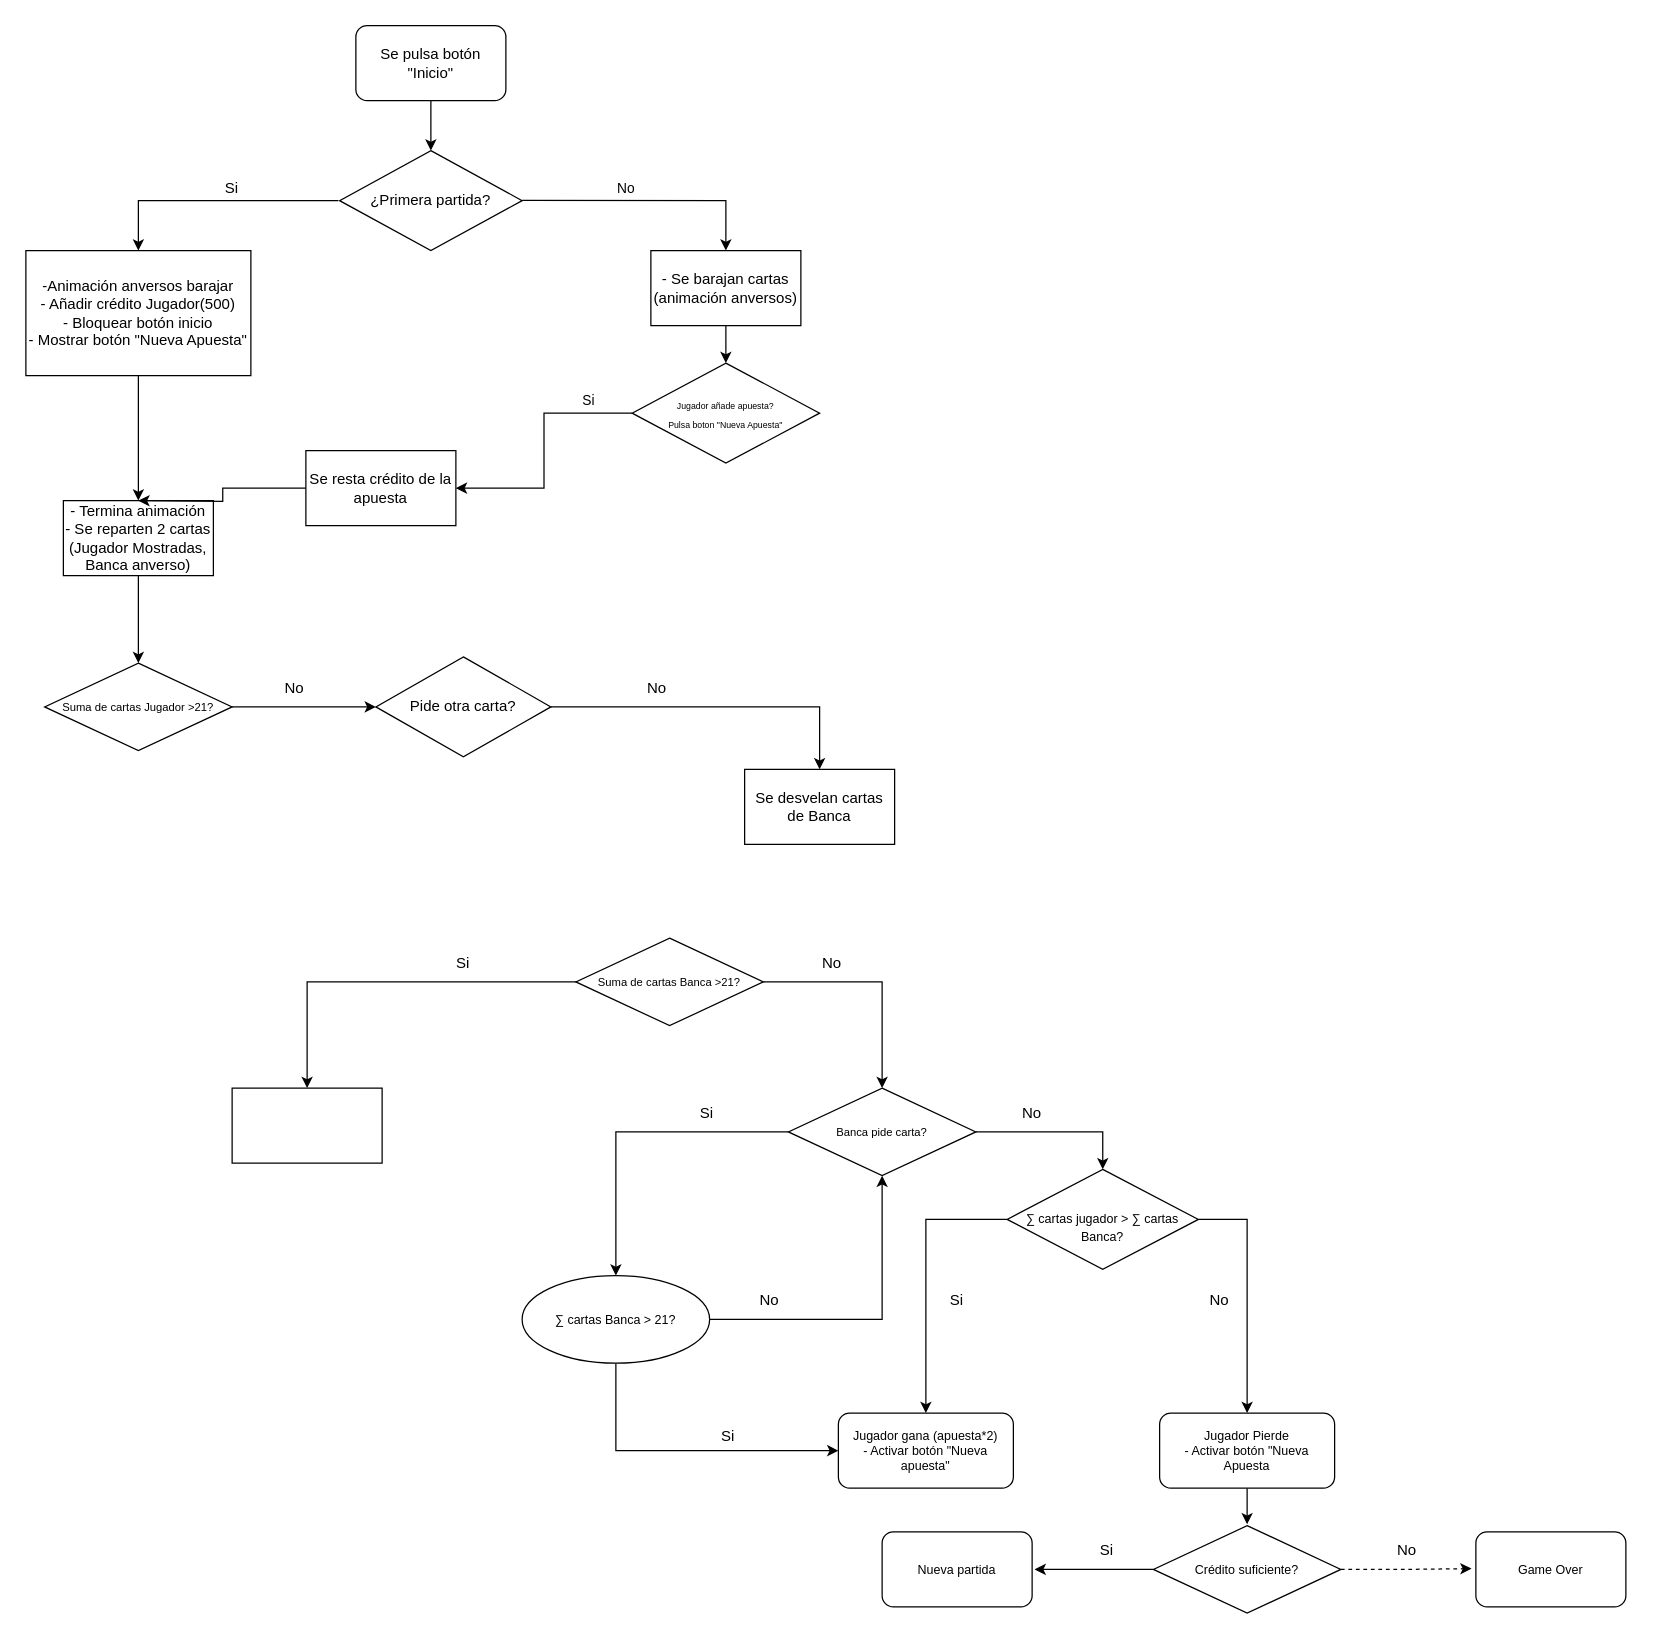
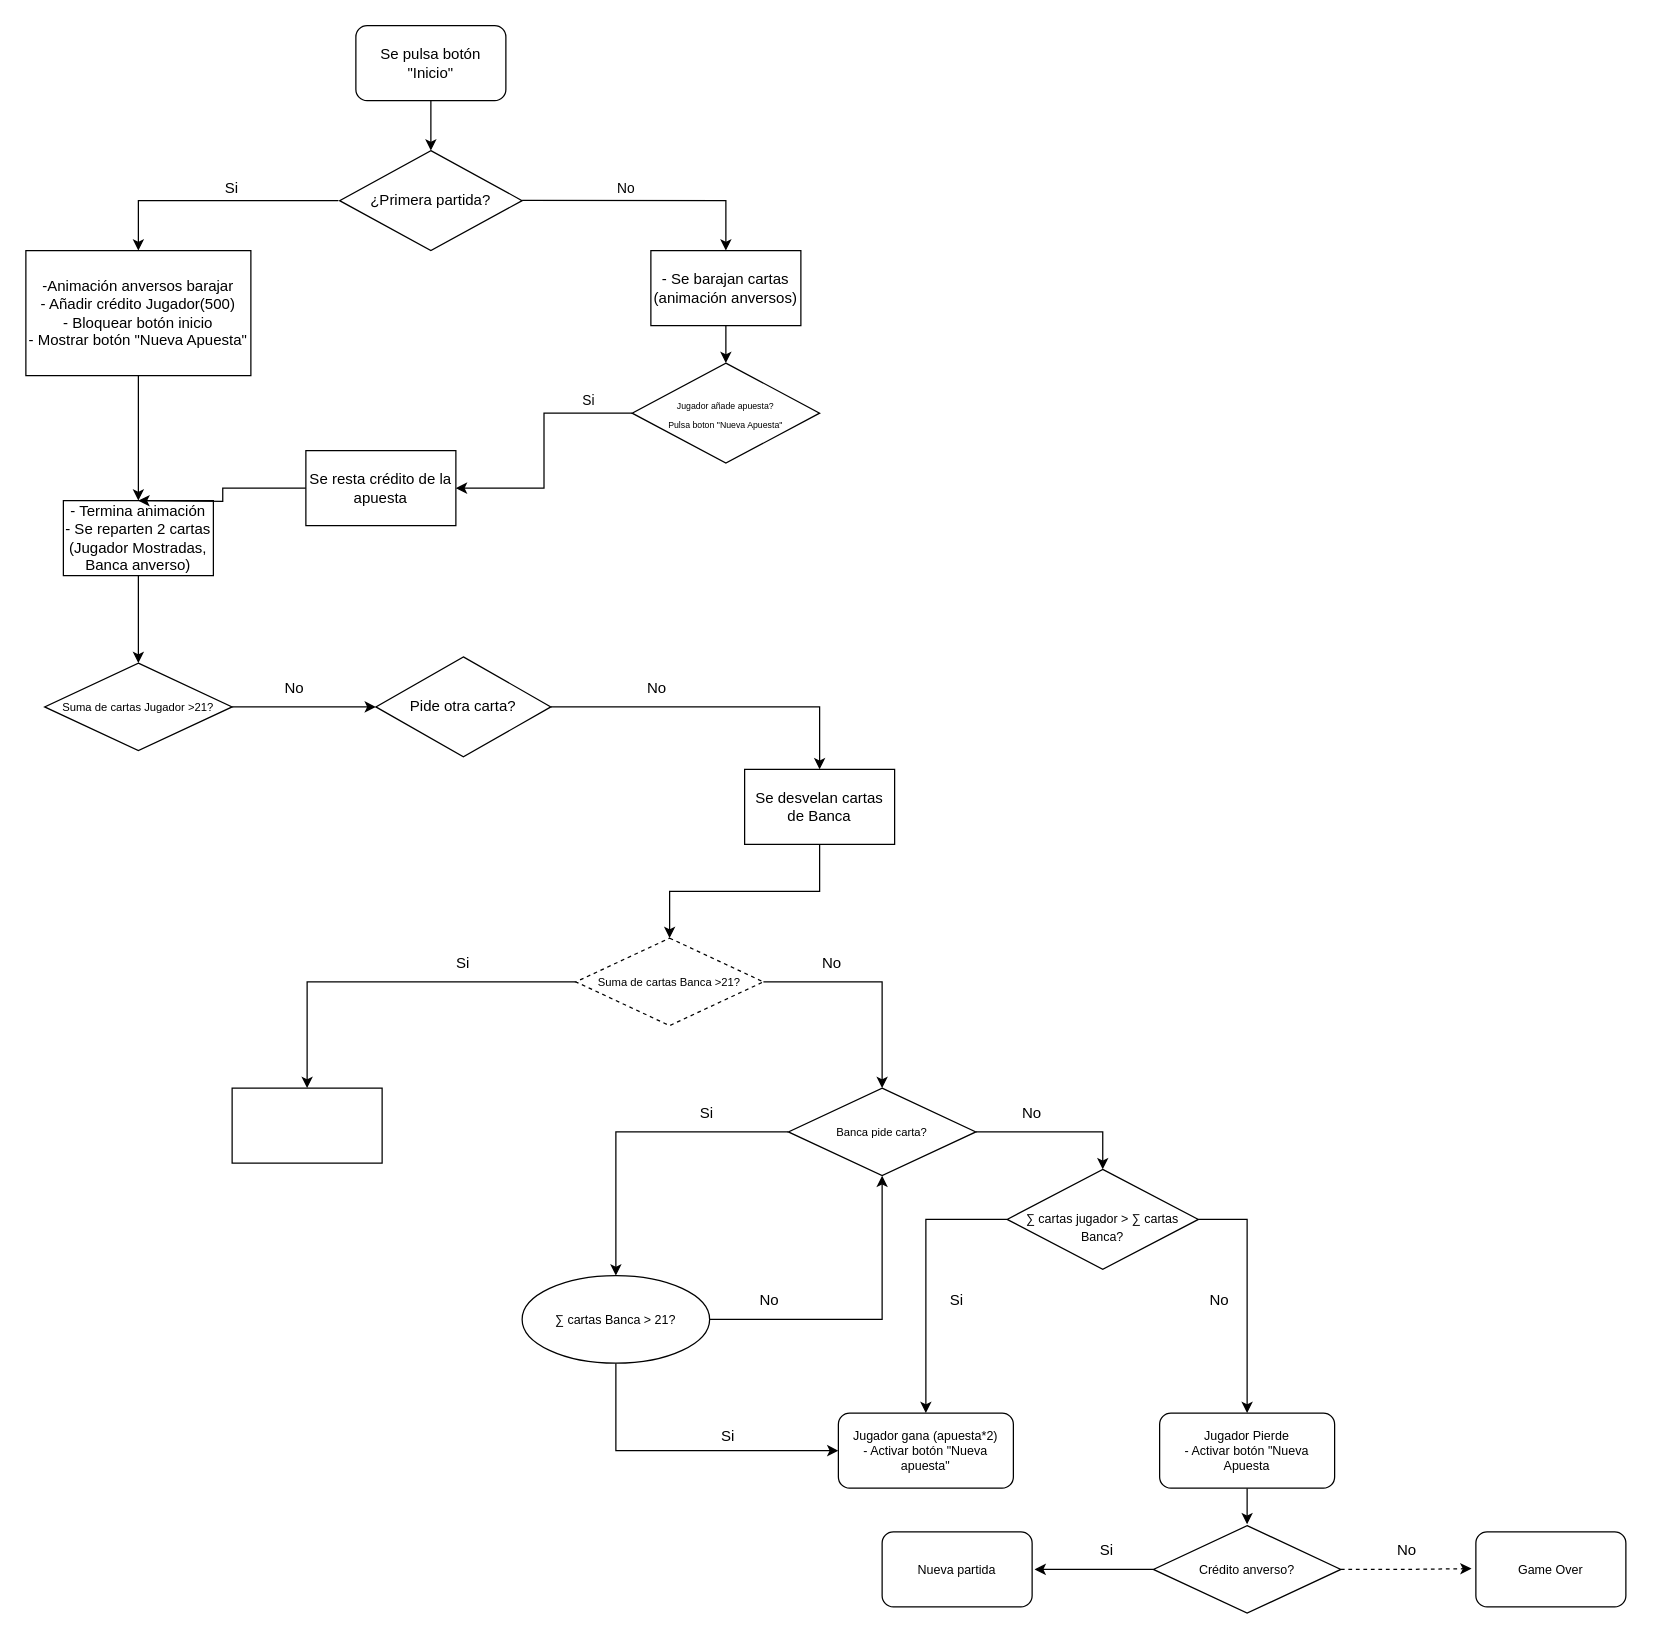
none -> (748, 891)
(669, 982) -> (669, 982)
(1247, 1569) -> (1247, 1569)
